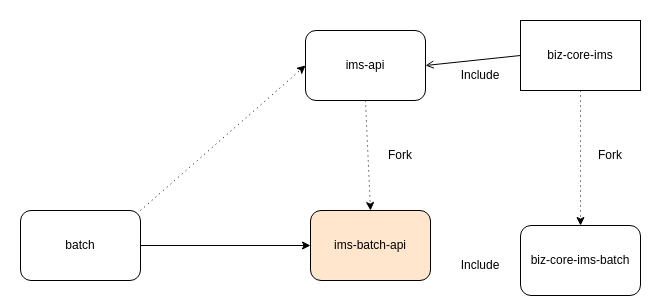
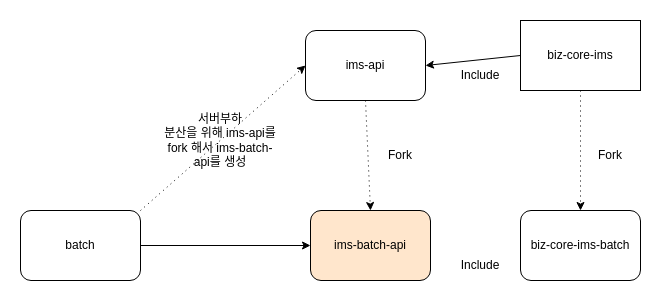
(431, 65) -> (433, 65)
none -> (221, 141)
(581, 261) -> (581, 246)
